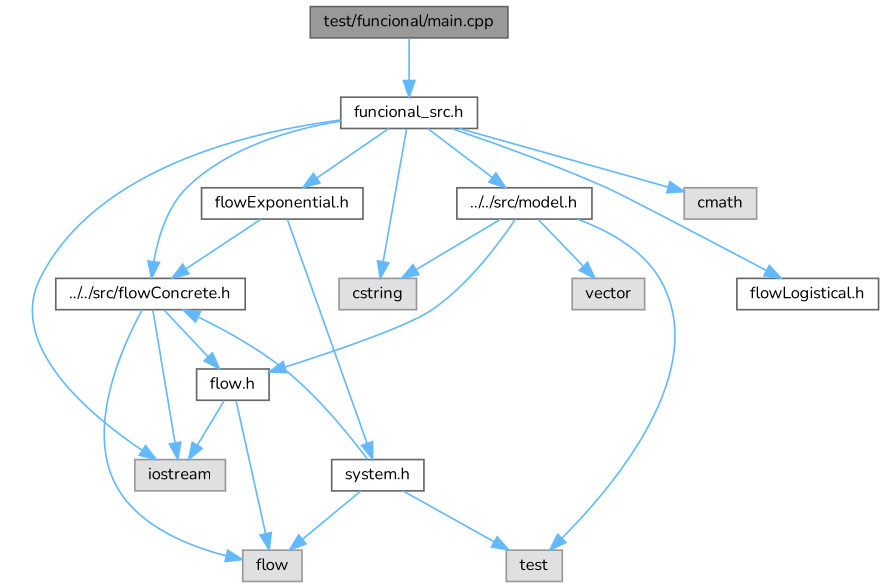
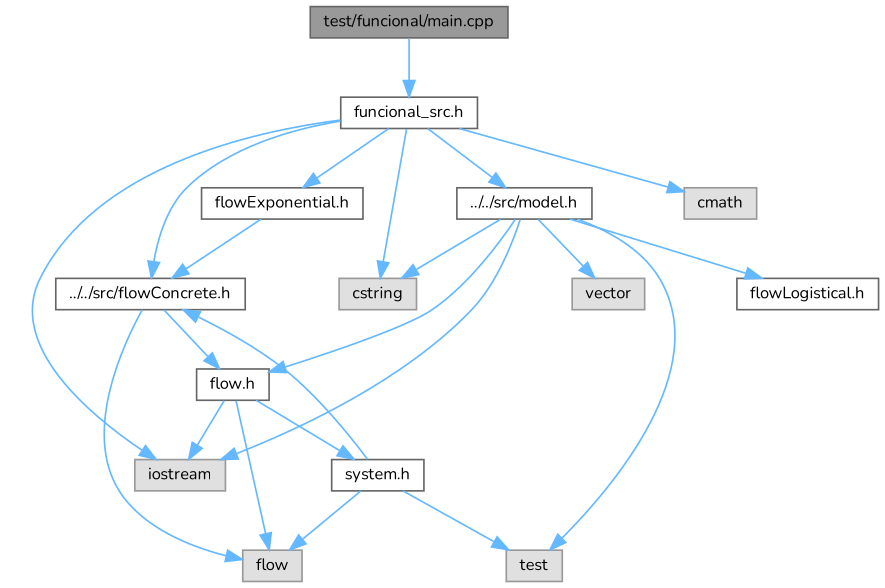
(613, 191) -> (658, 246)
(327, 331) -> (287, 419)
(164, 376) -> (405, 365)
